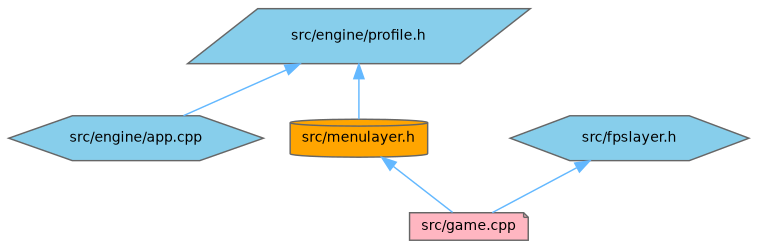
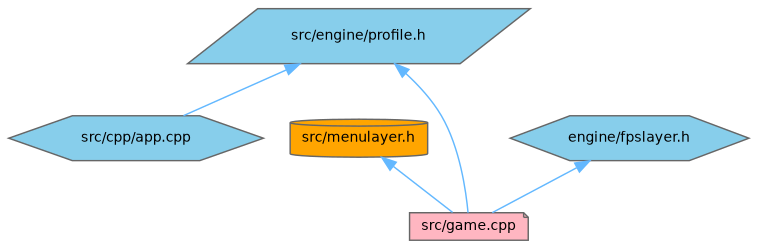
(359, 99) -> (451, 136)
(136, 138) -> (136, 138)
(630, 138) -> (630, 138)
